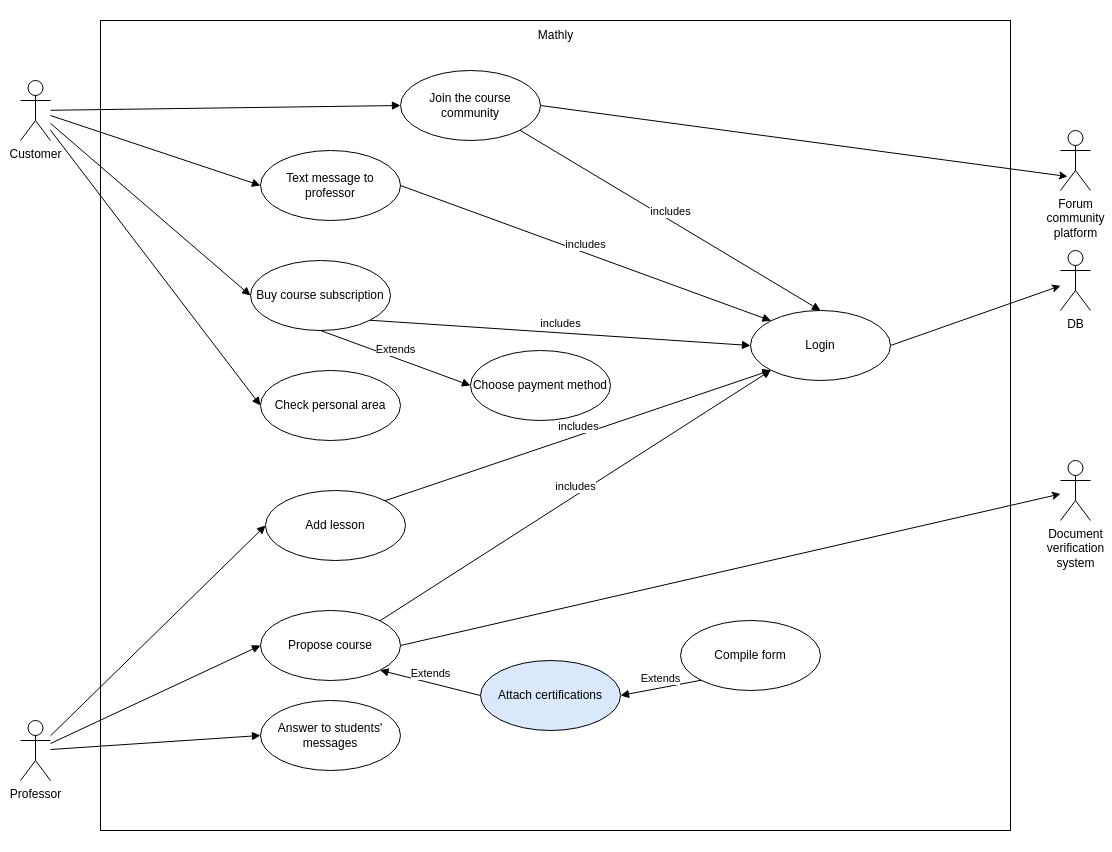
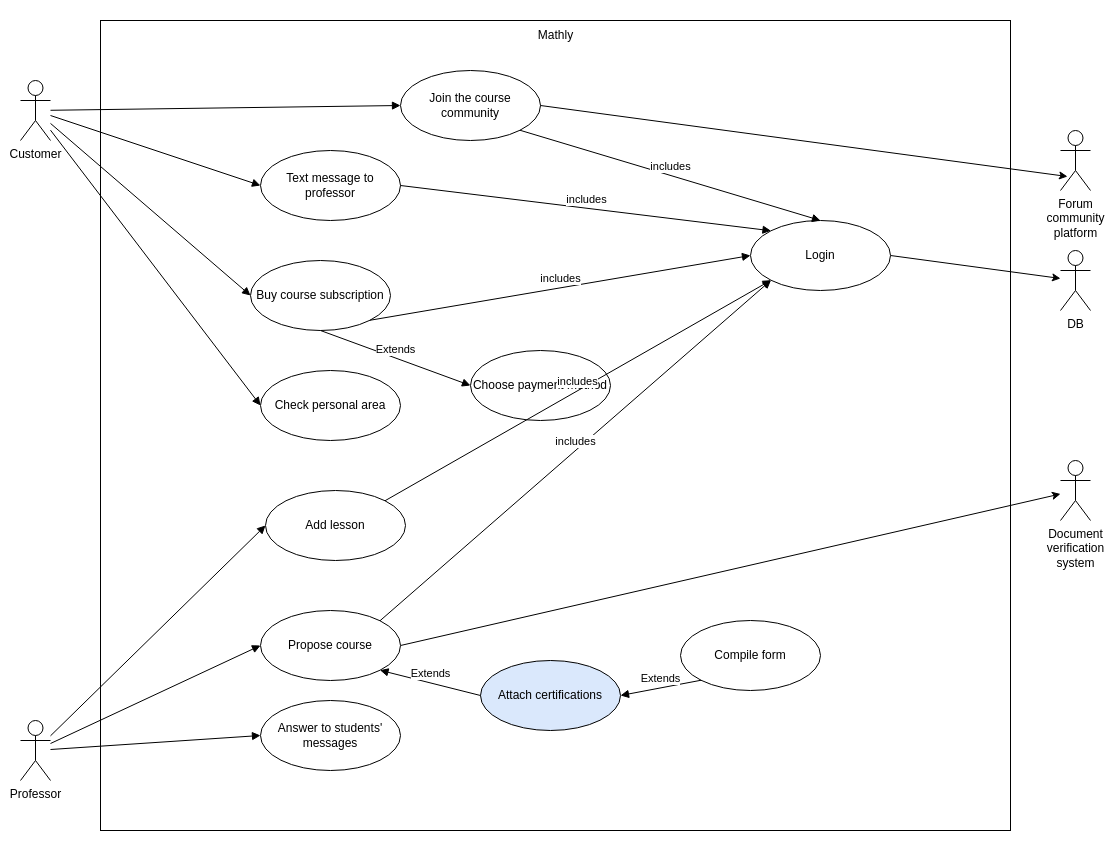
(821, 346) -> (821, 256)
